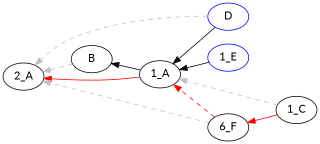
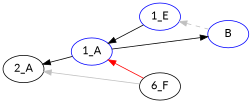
(228, 17) -> none
(92, 59) -> (228, 34)
(61, 67) -> (198, 26)
(160, 74) -> (92, 52)
(96, 80) -> (61, 59)
(130, 103) -> (95, 78)
(197, 103) -> (129, 71)
(297, 110) -> none
